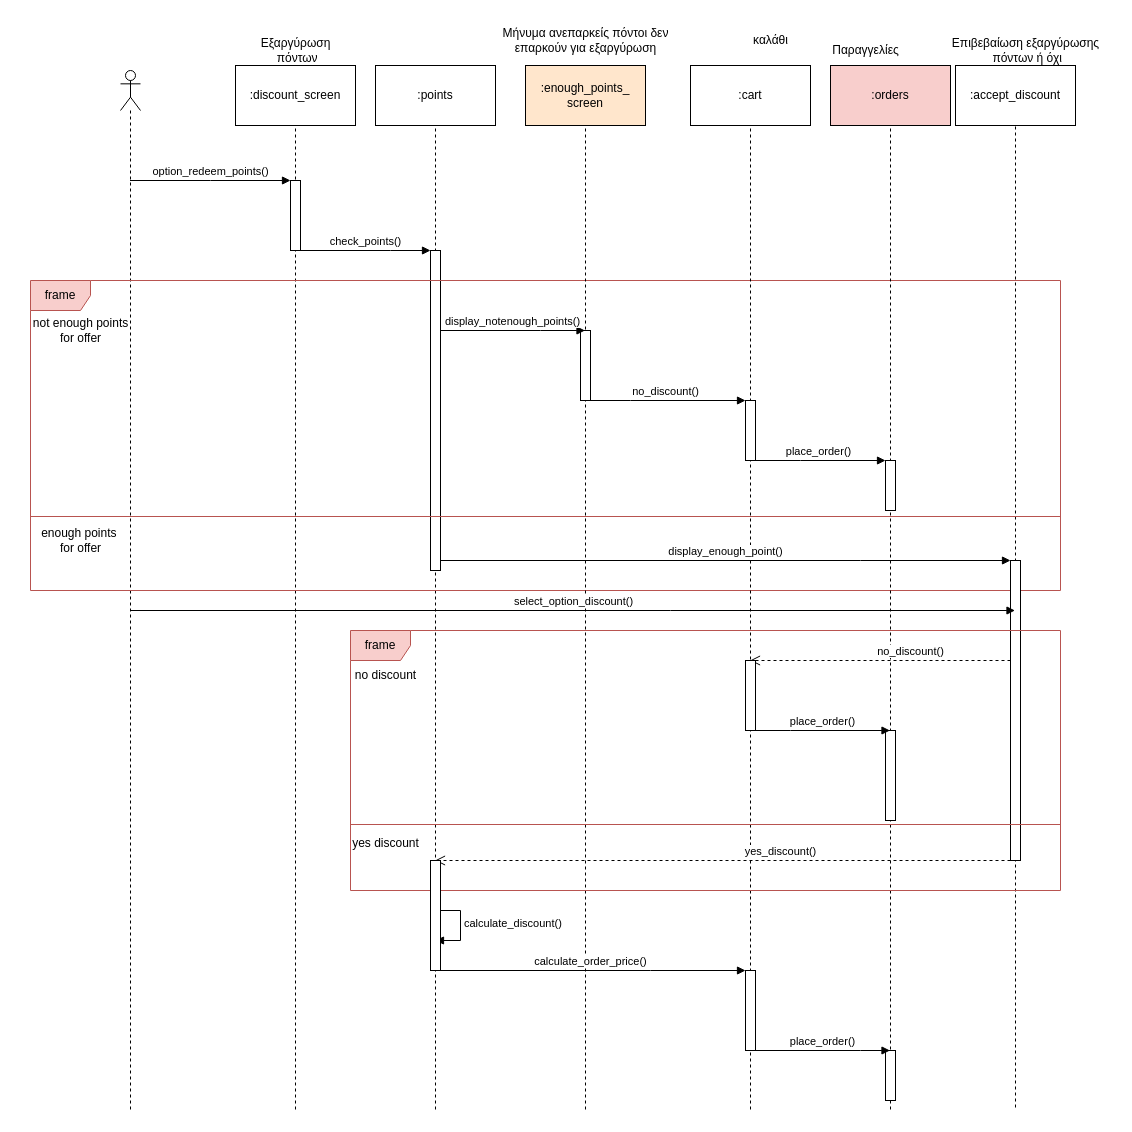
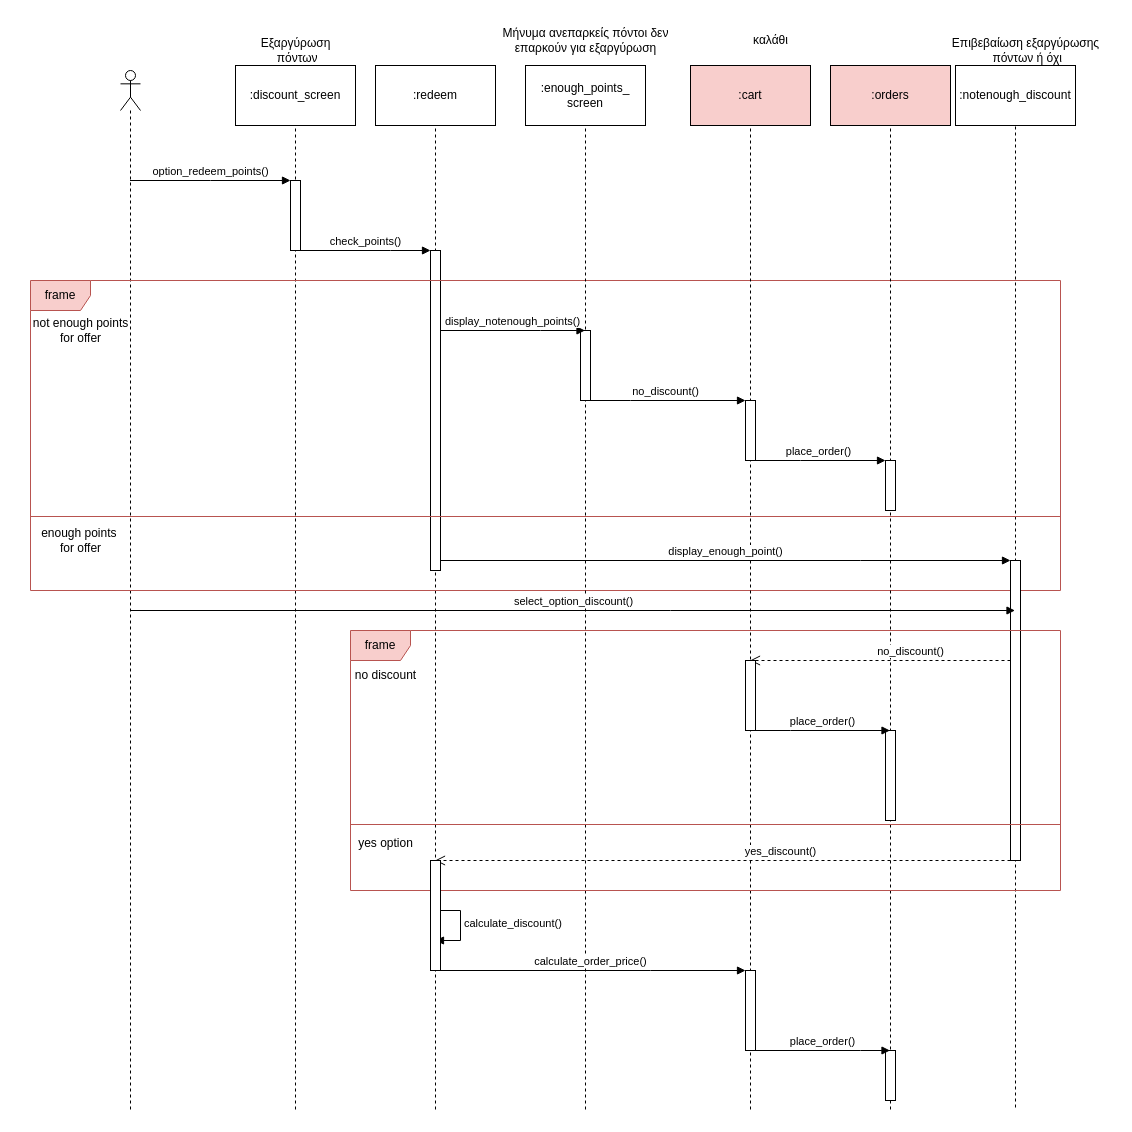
(866, 51) -> none
(436, 96) -> (436, 96)
(586, 96) -> (586, 96)
(751, 96) -> (751, 96)
(1016, 96) -> (1016, 96)
(386, 844) -> (386, 844)
